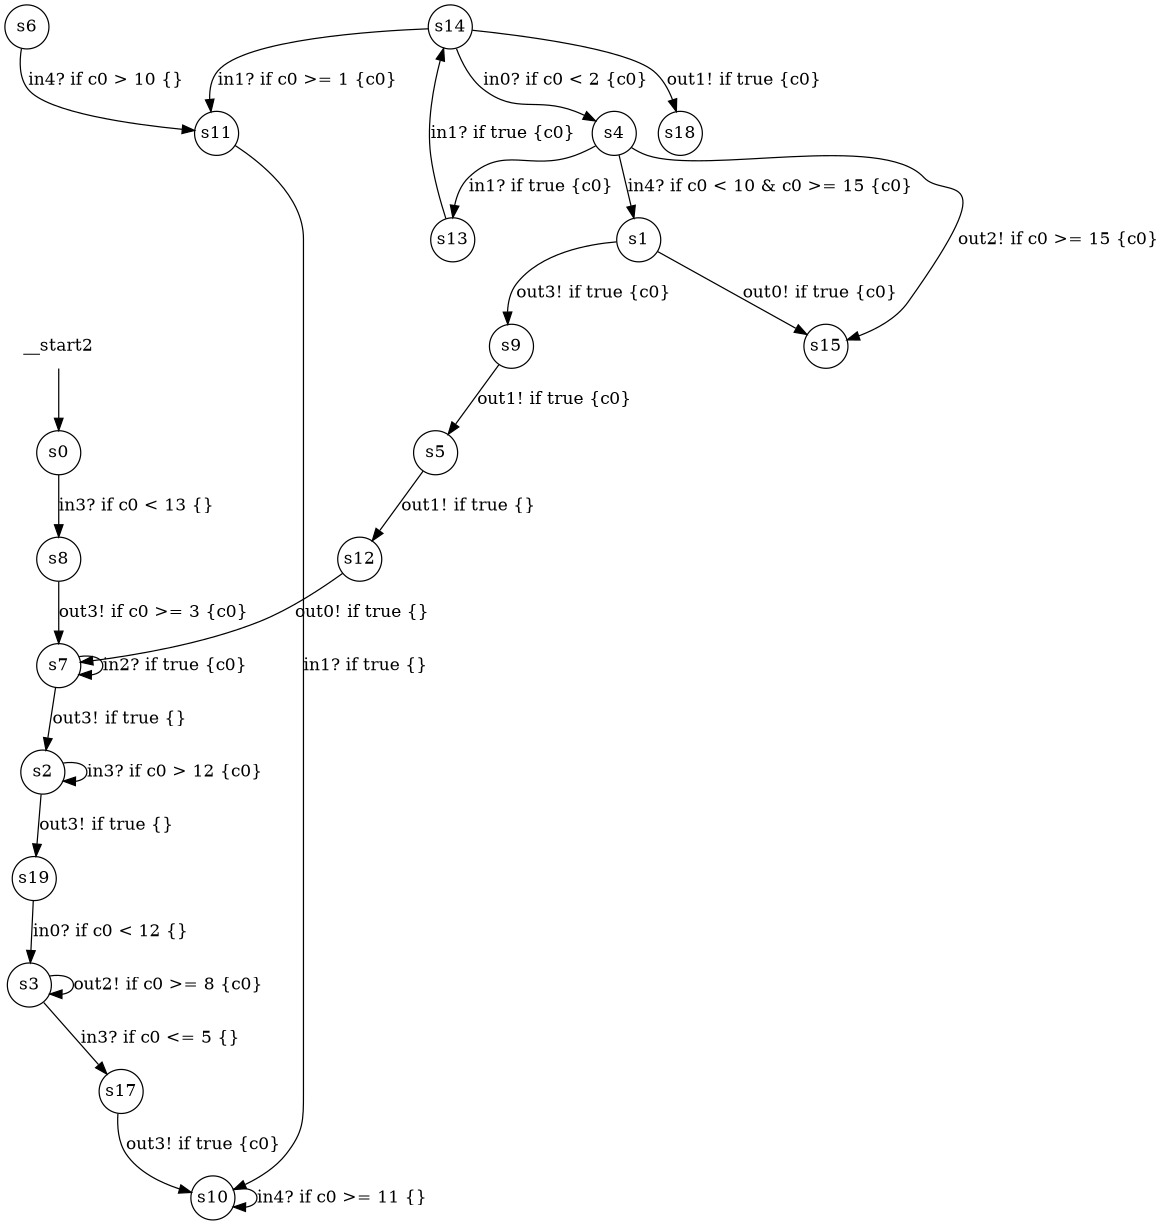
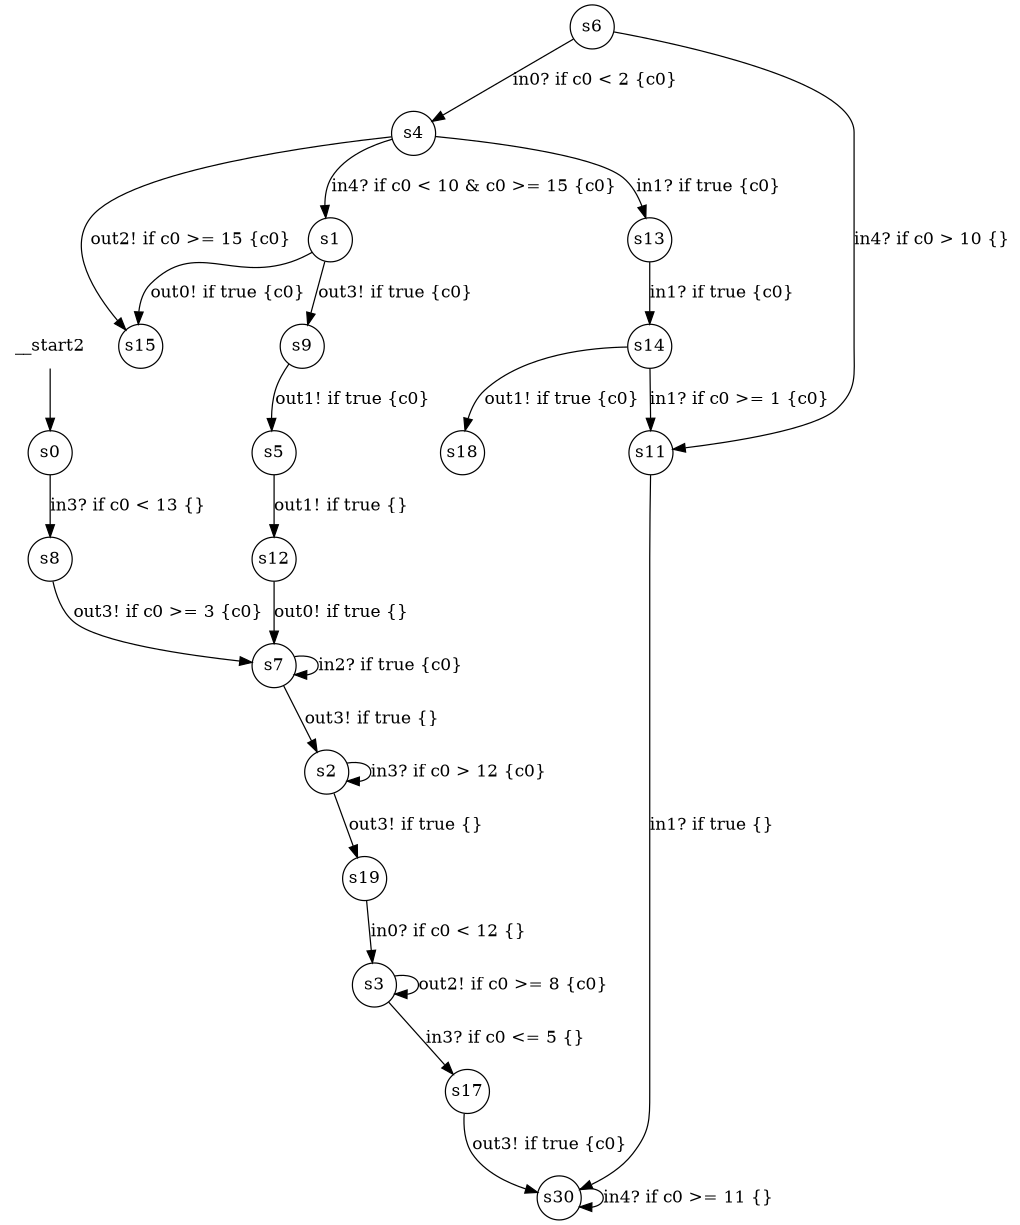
(509, 102) -> (508, 77)
(213, 1198) -> (559, 1198)
